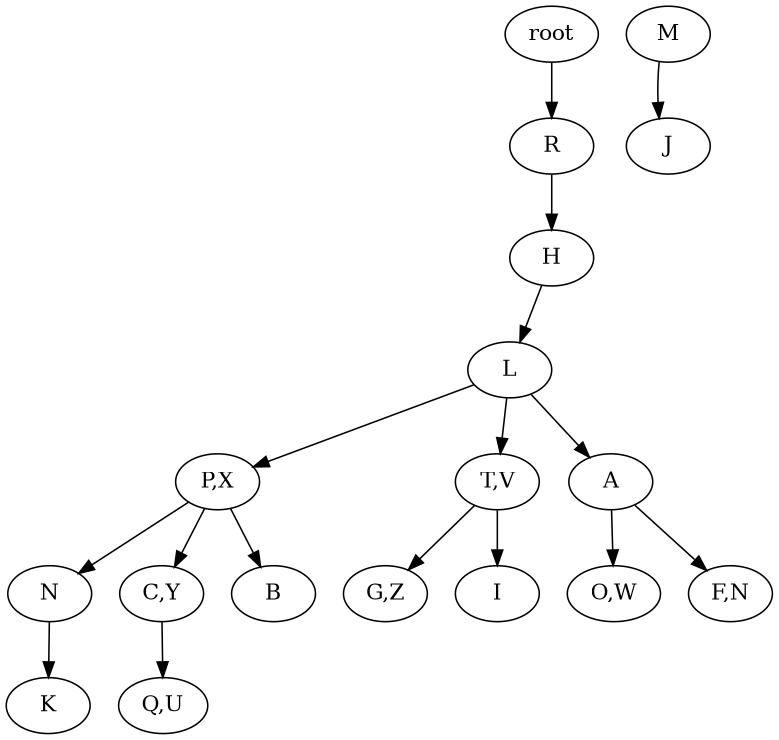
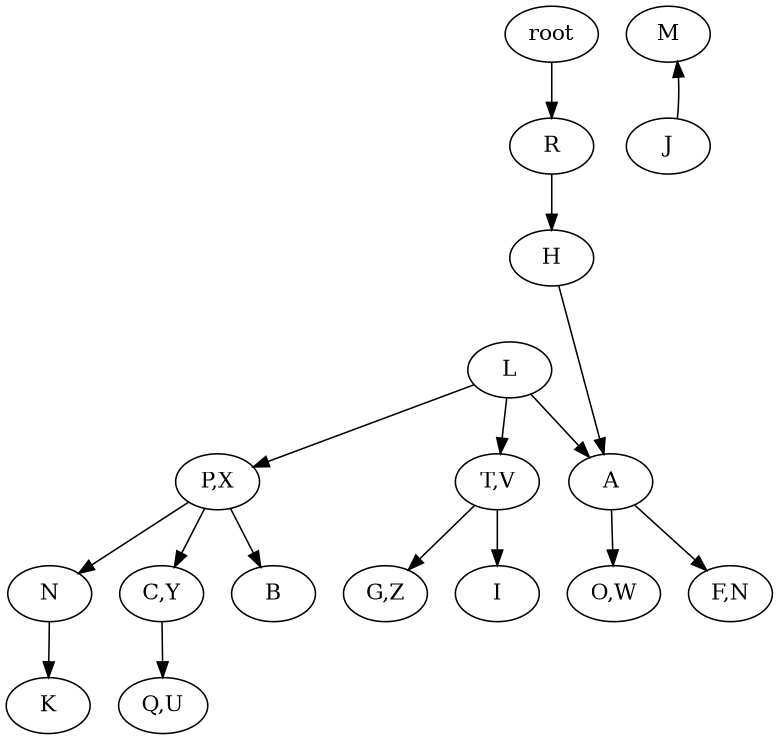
(658, 82) -> (679, 98)
(534, 306) -> (579, 362)
